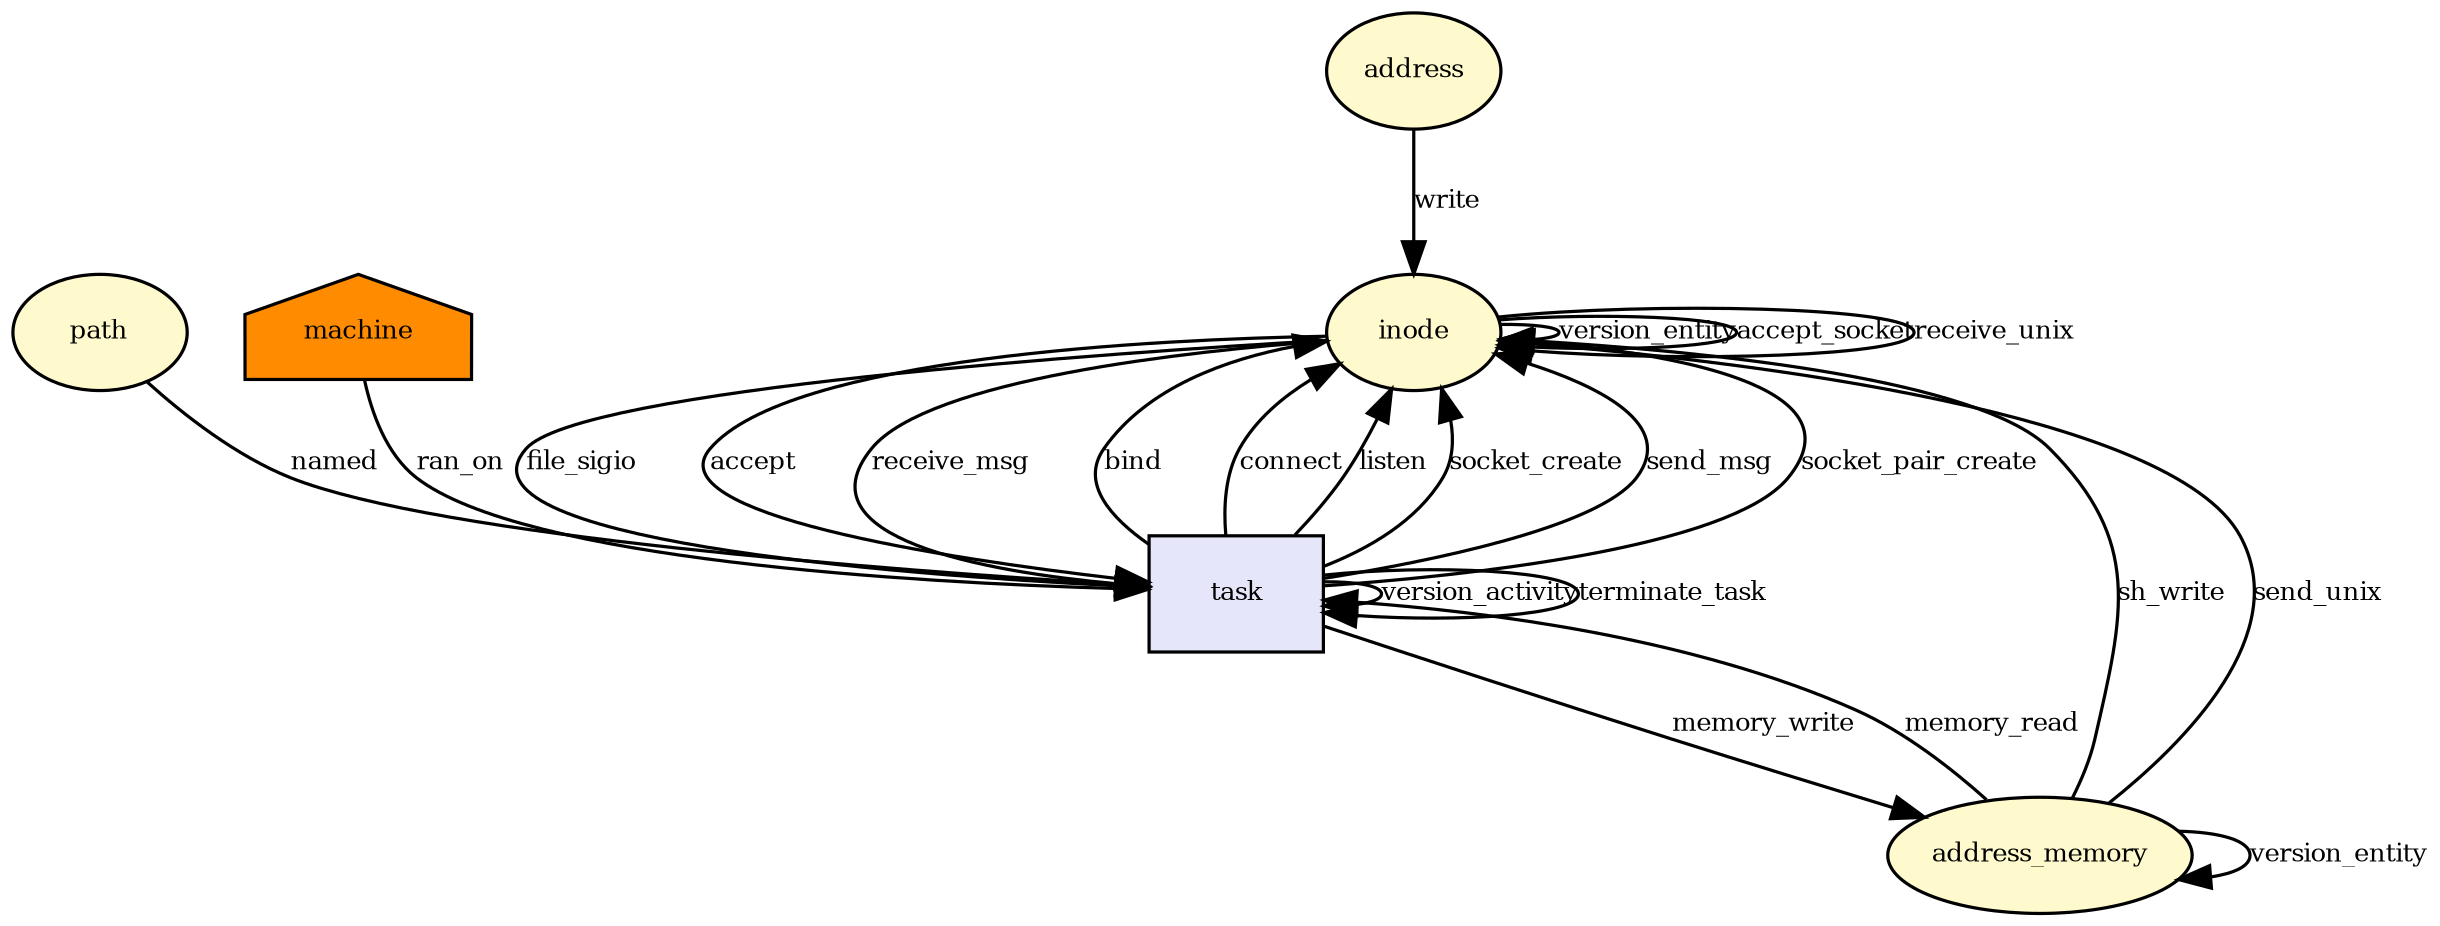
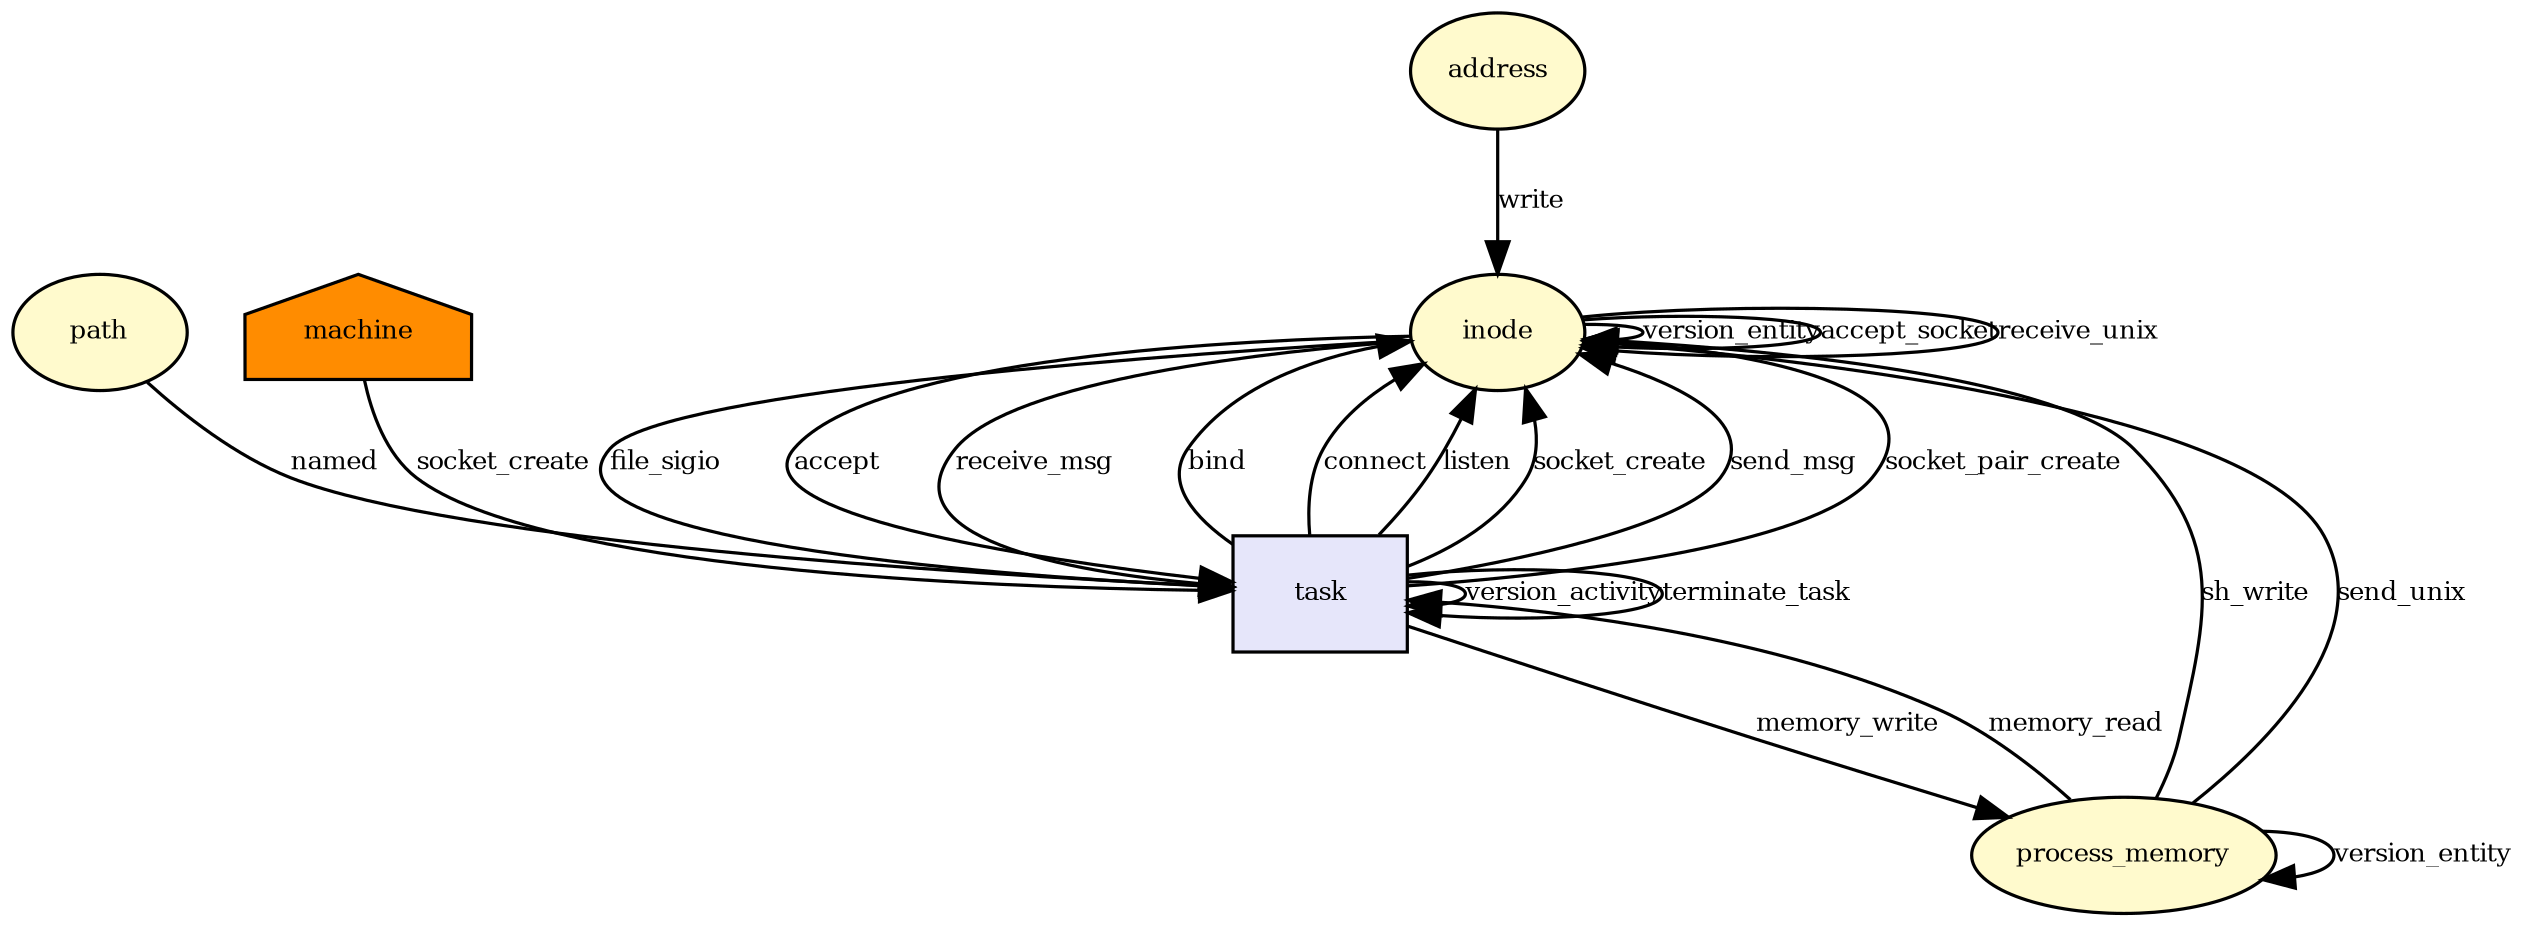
(462, 463) -> (504, 463)
(2040, 855) -> (2124, 855)
